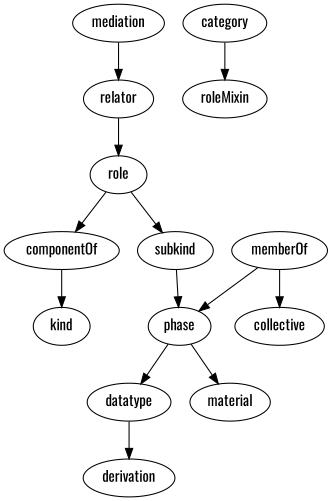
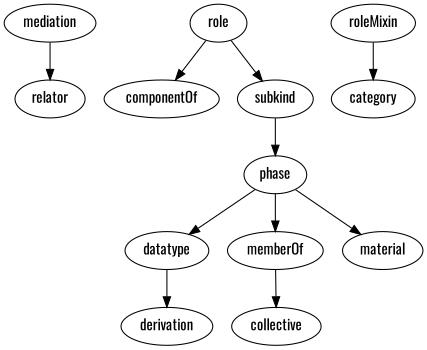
(225, 56) -> (373, 56)
(119, 132) -> none
(233, 286) -> (275, 207)
(62, 326) -> none
